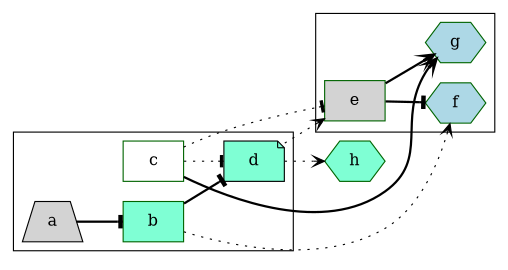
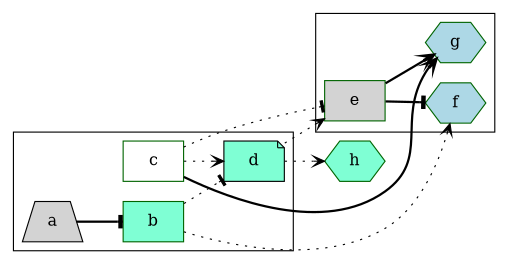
(201, 161) -> (201, 161)
(202, 193) -> (202, 193)
